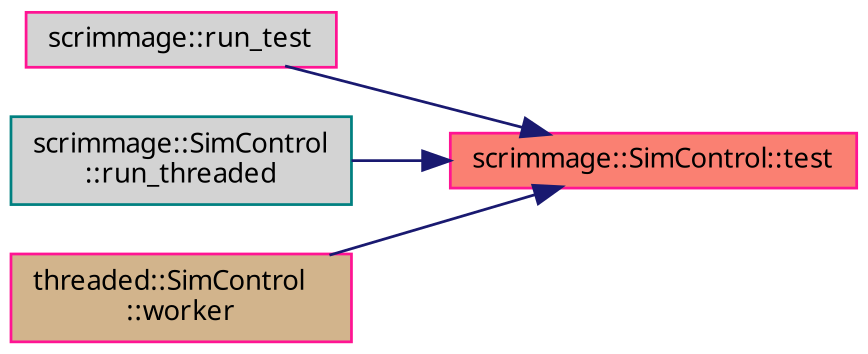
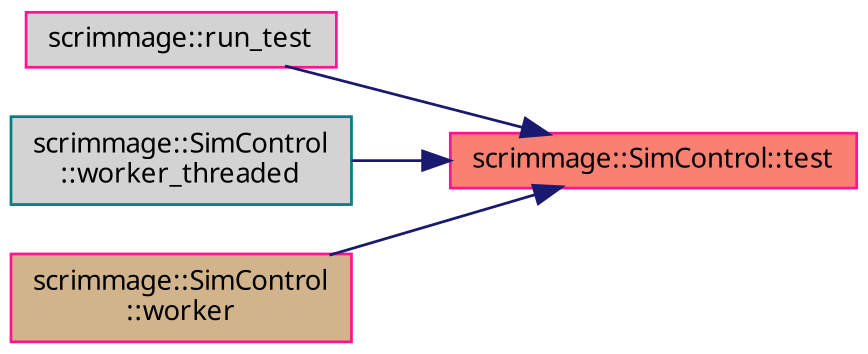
(181, 161) -> (181, 161)
(181, 298) -> (181, 298)
